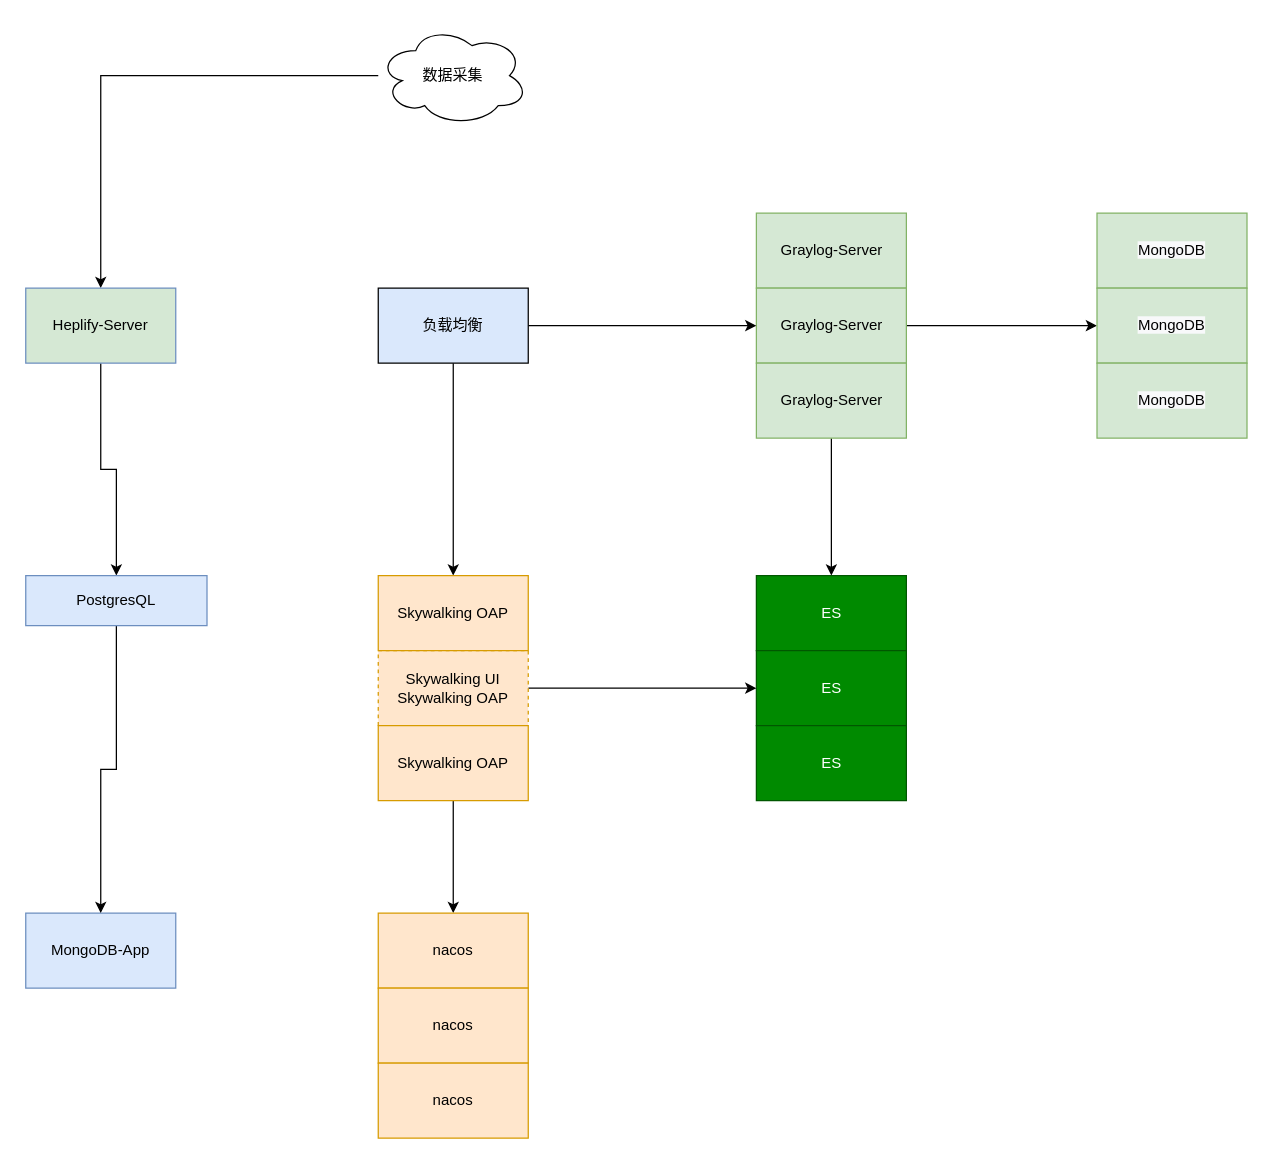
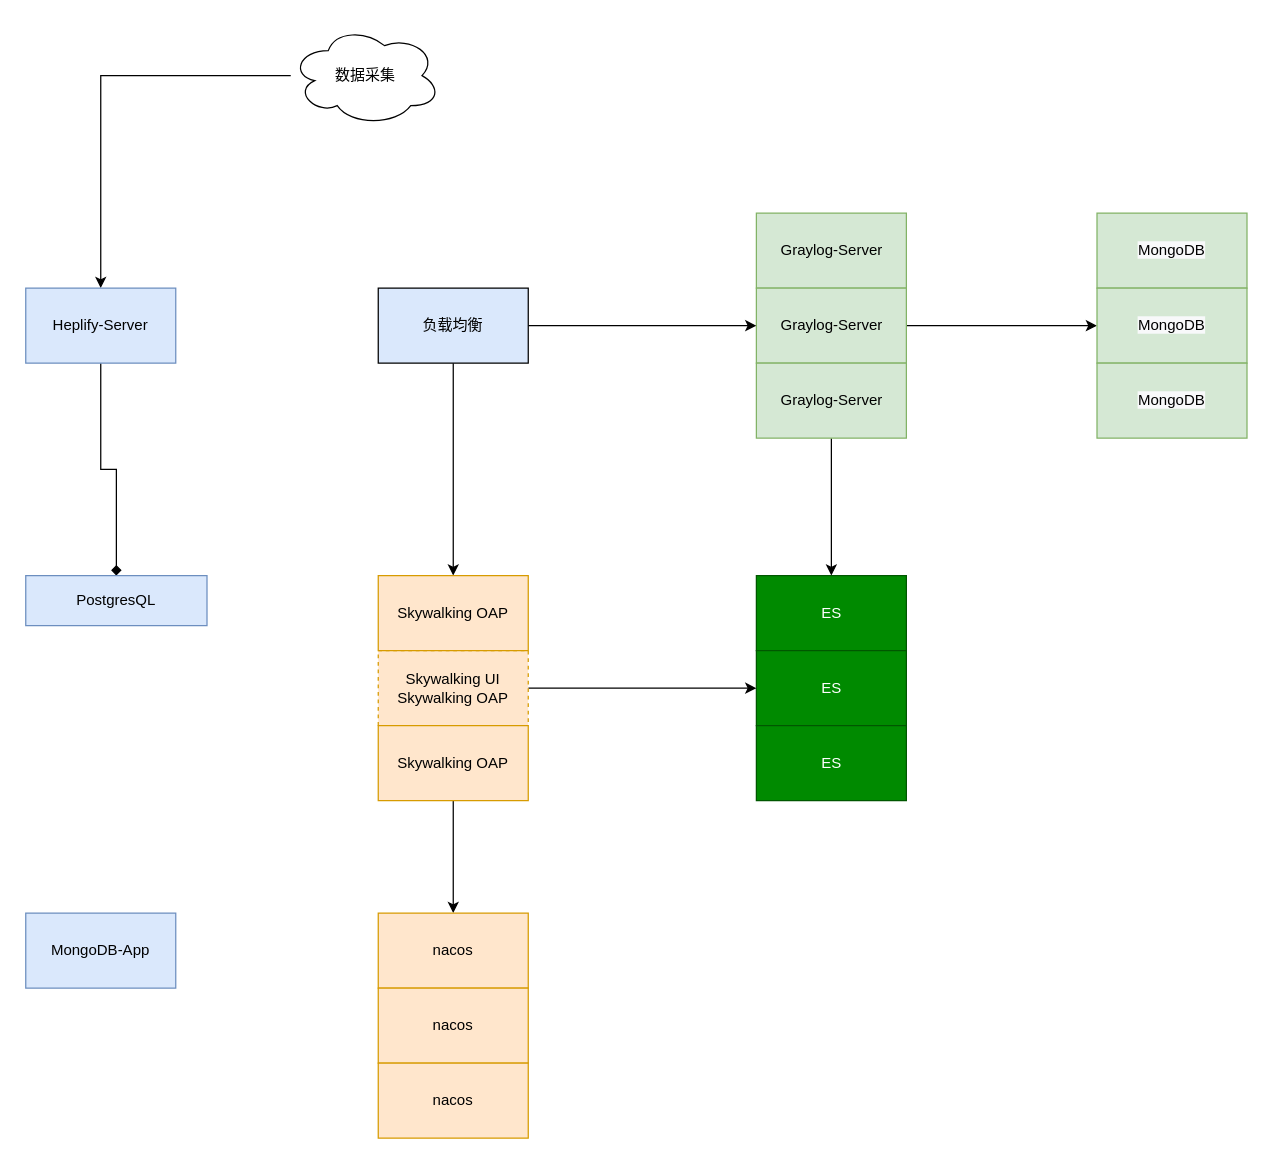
(453, 76) -> (366, 76)
(101, 326) -> (101, 326)
(116, 566) -> (116, 565)
(113, 769) -> none
